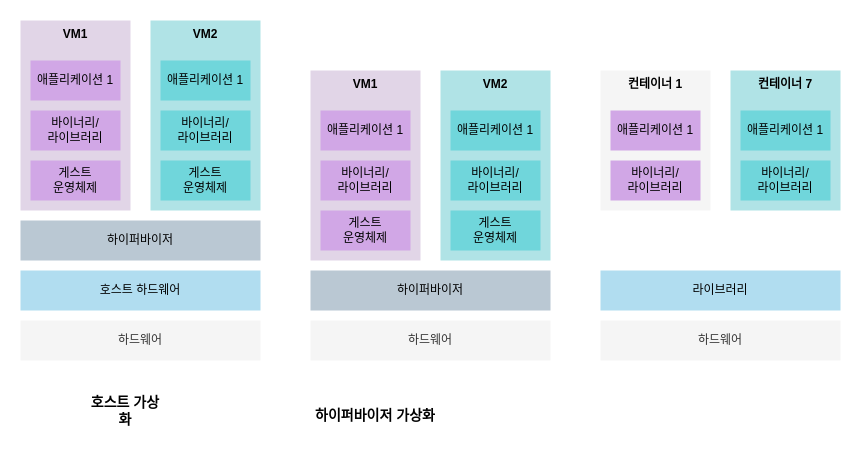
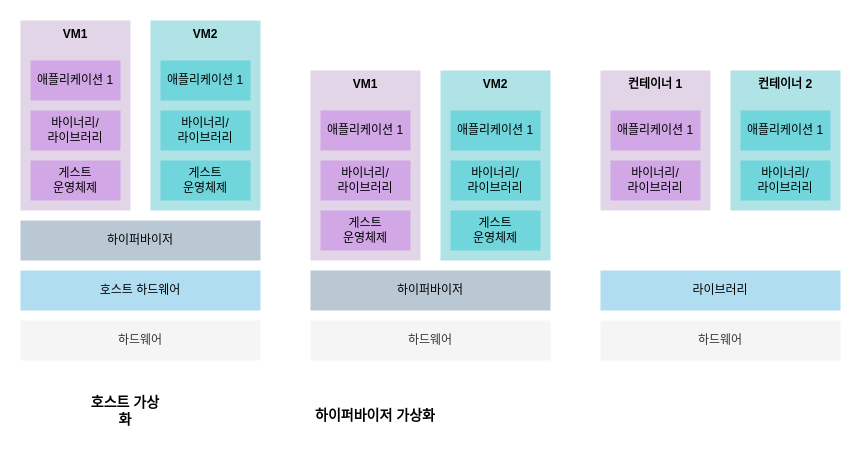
(656, 85) -> (656, 85)
(786, 85) -> (786, 85)
